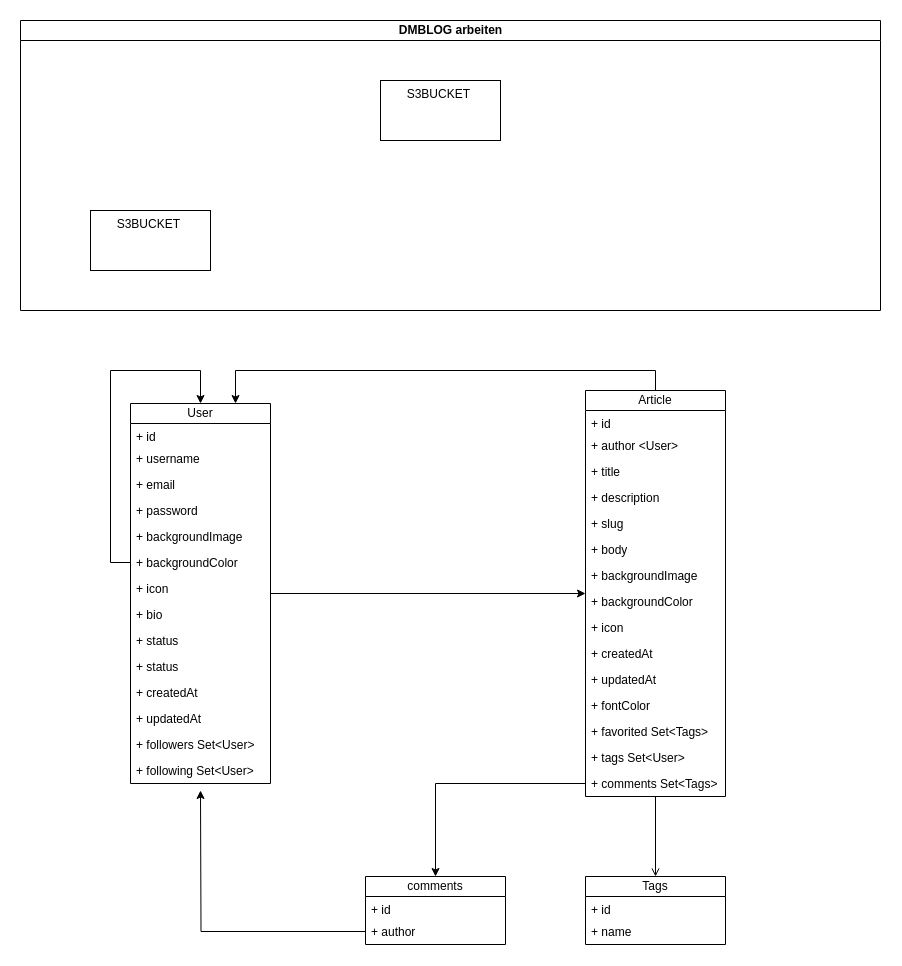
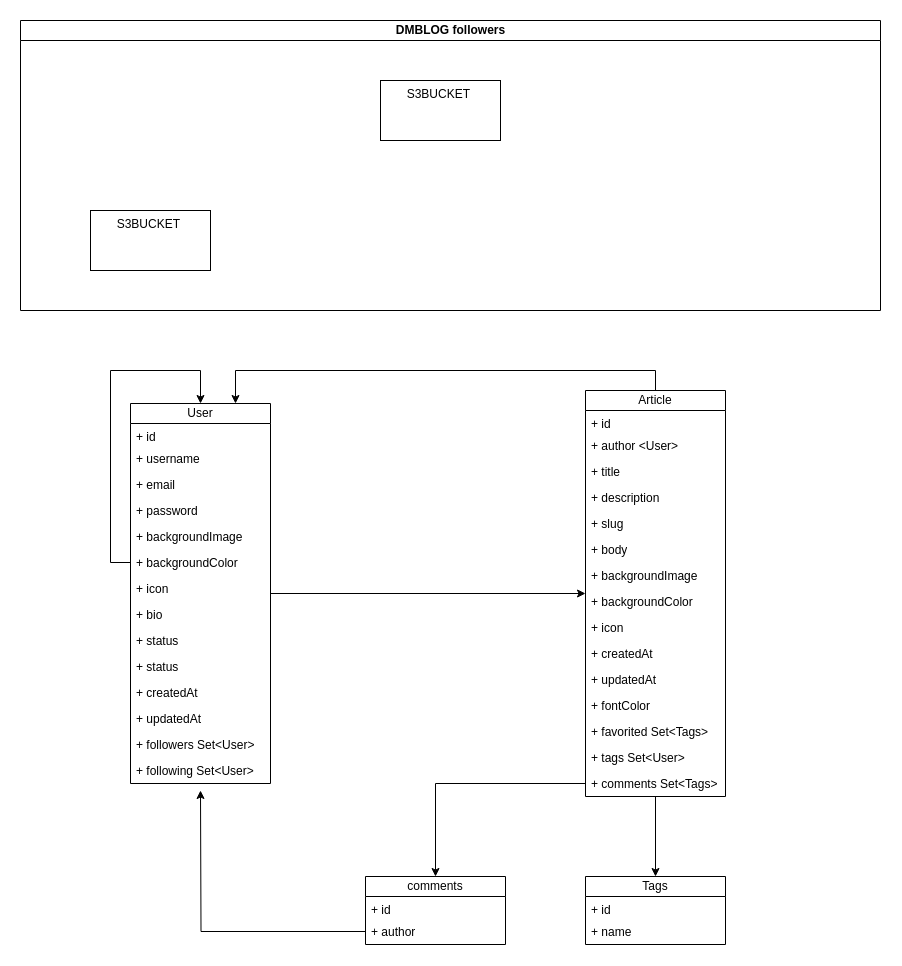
(451, 31) -> (451, 31)
(656, 869) -> (656, 868)
